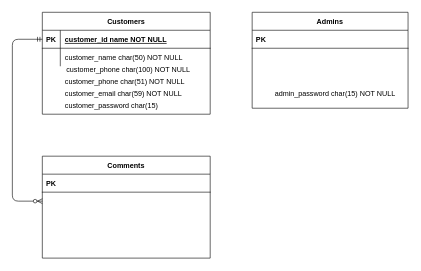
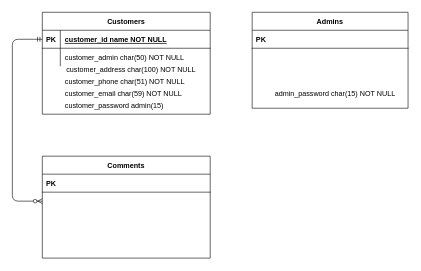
(124, 58) -> (126, 58)
(130, 70) -> (134, 70)
(116, 106) -> (117, 106)
